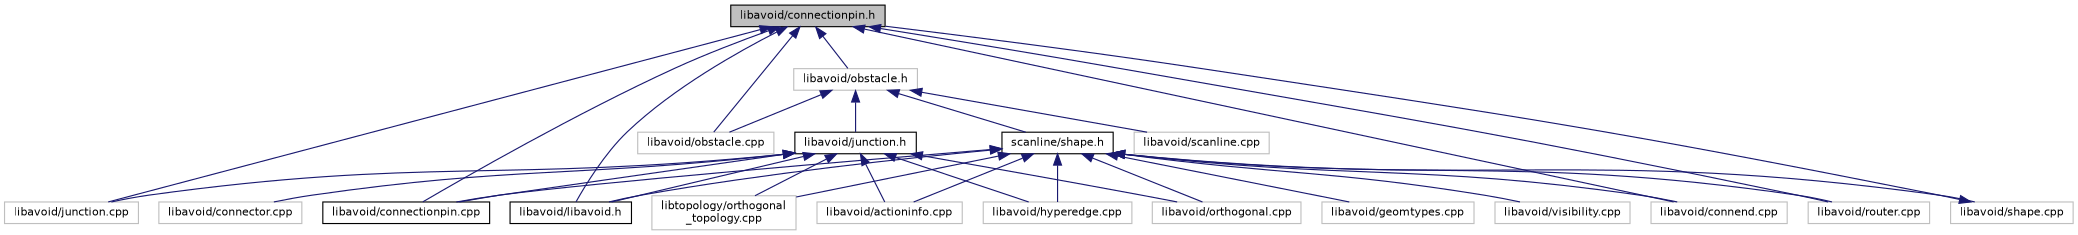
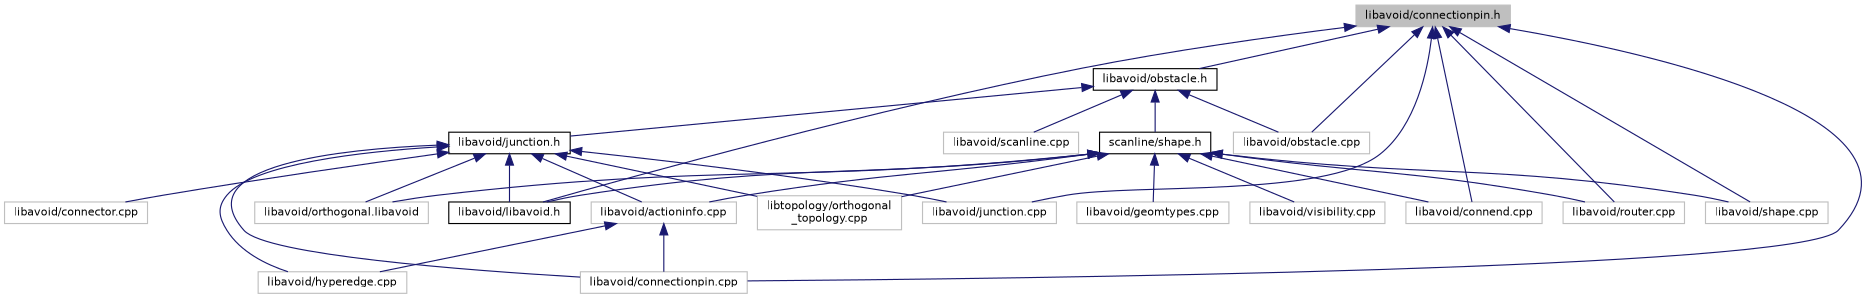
(808, 16) -> (1433, 16)
(856, 79) -> (1155, 79)
(1424, 102) -> (1605, 117)
(696, 175) -> (664, 253)
(1058, 187) -> (493, 249)
(406, 213) -> (664, 283)
(1227, 213) -> (342, 213)
